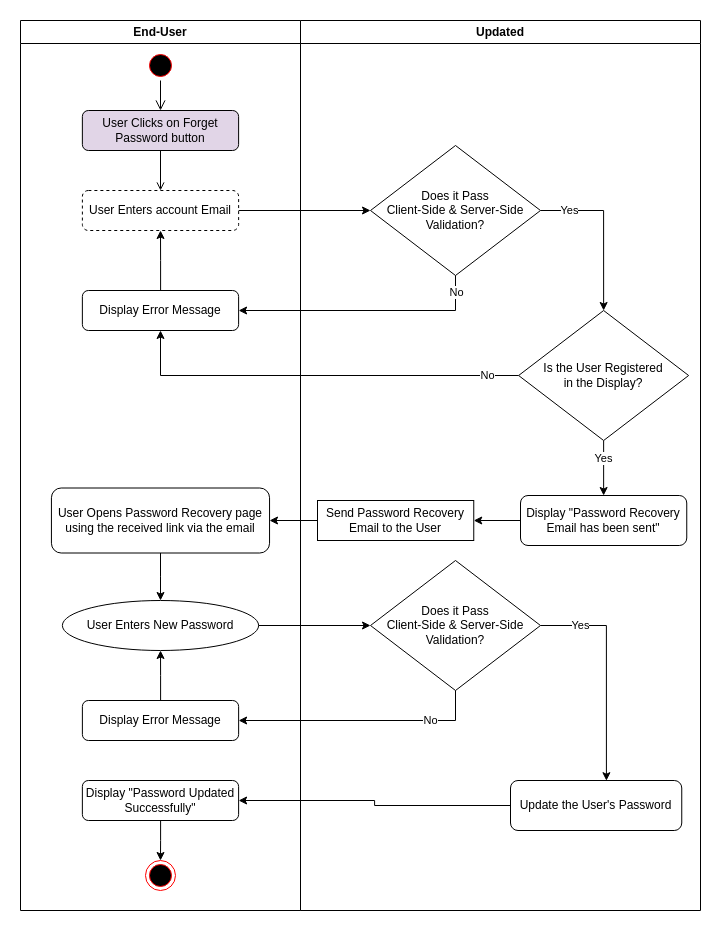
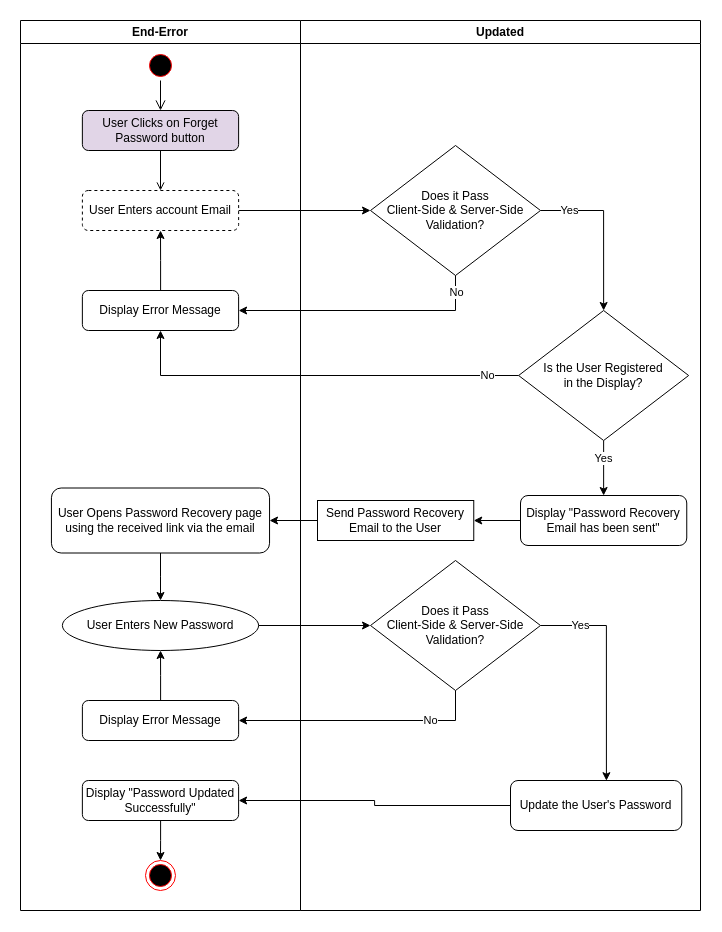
(161, 33) -> (161, 33)
